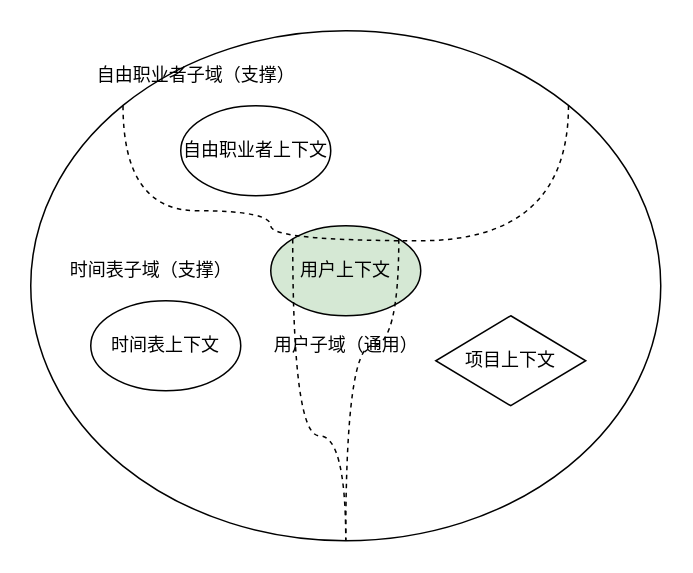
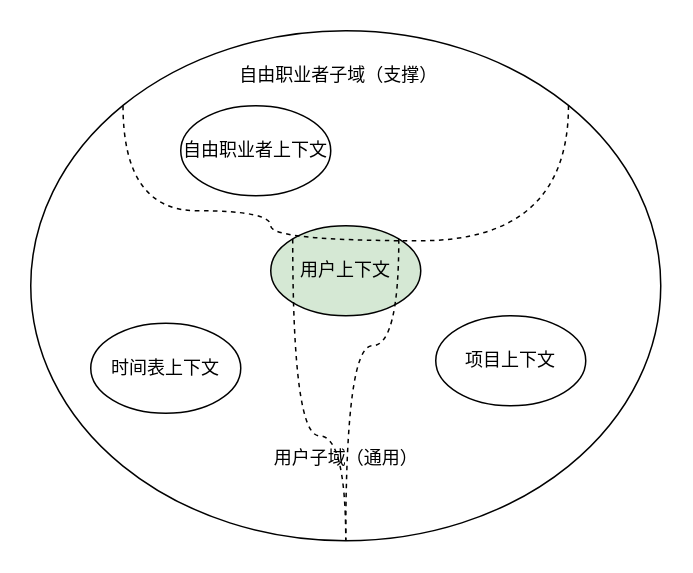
(196, 76) -> (338, 76)
(151, 271) -> none
(166, 346) -> (166, 368)
(346, 346) -> (346, 458)
(511, 361) -> (511, 361)
